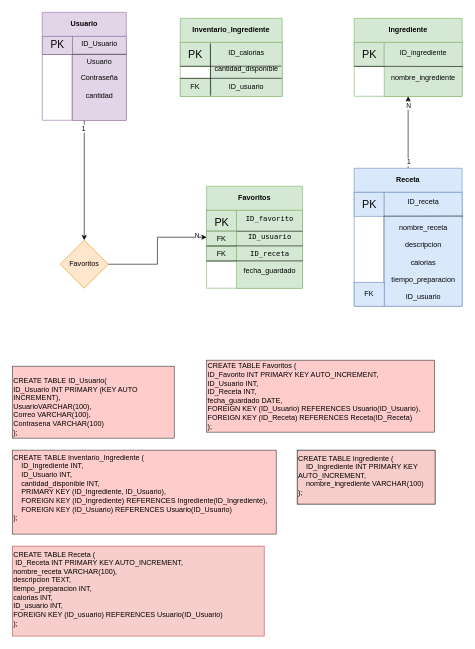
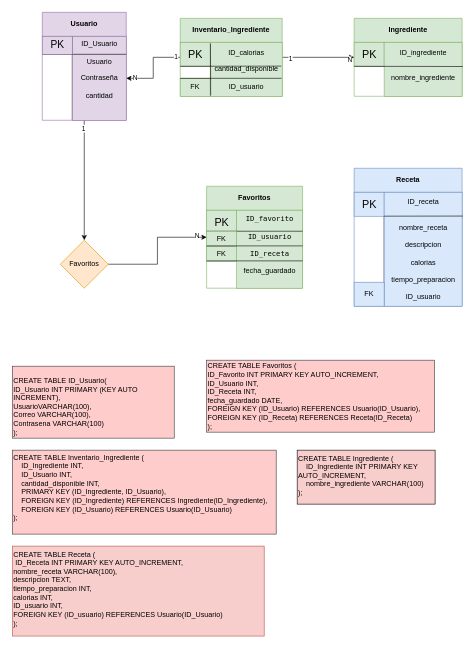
none -> (317, 57)
none -> (134, 78)
(408, 105) -> none
